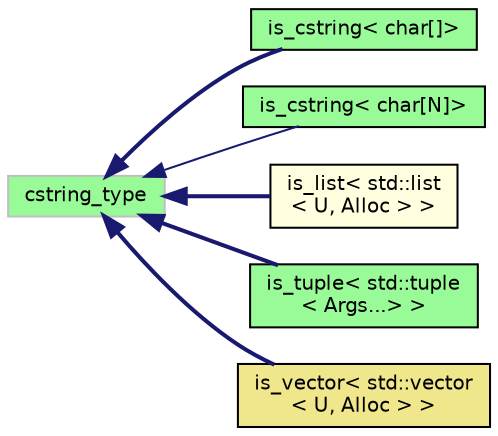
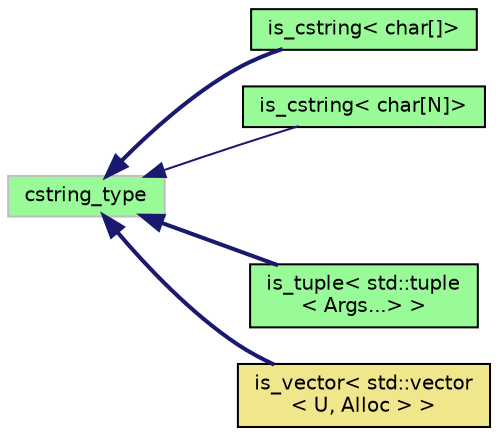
(364, 196) -> none
